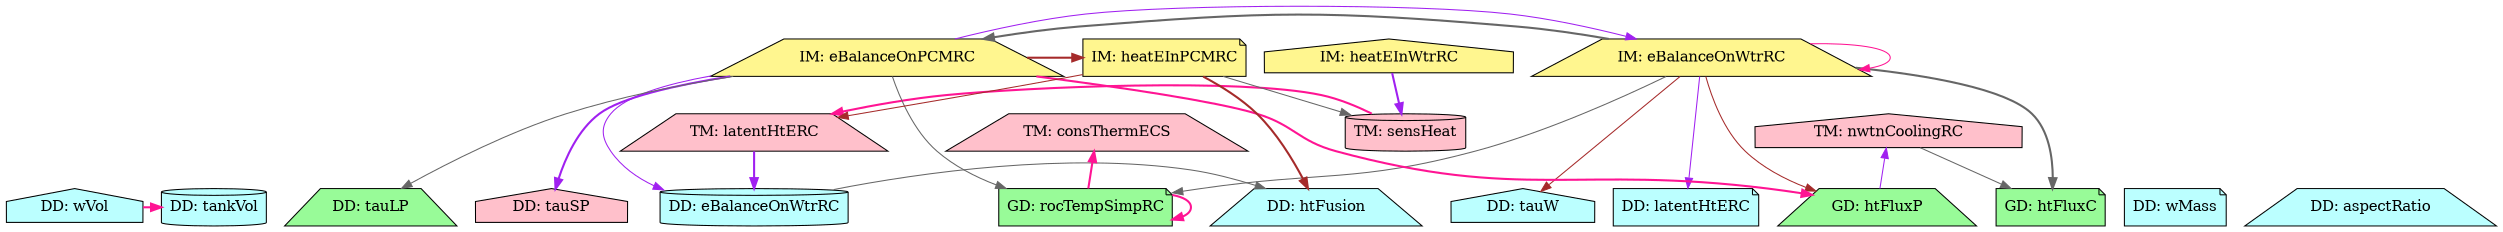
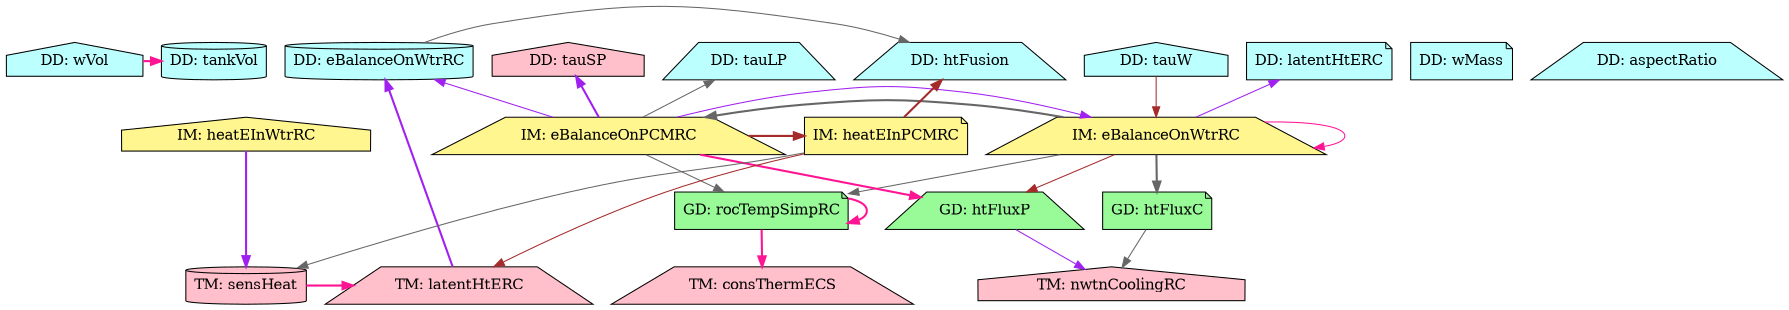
(1615, 131) -> (1156, 92)
(1961, 166) -> (1137, 244)
(371, 207) -> (749, 61)
